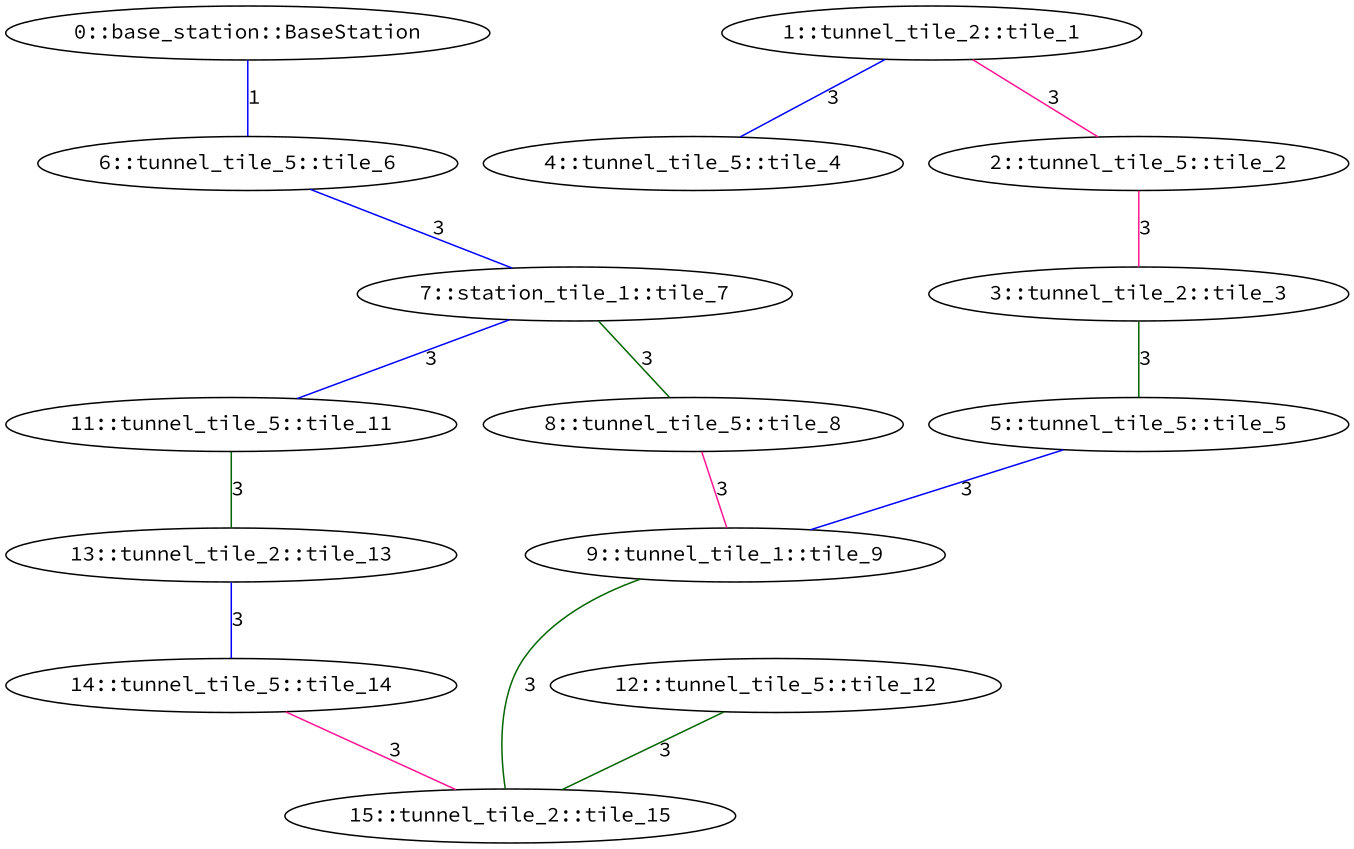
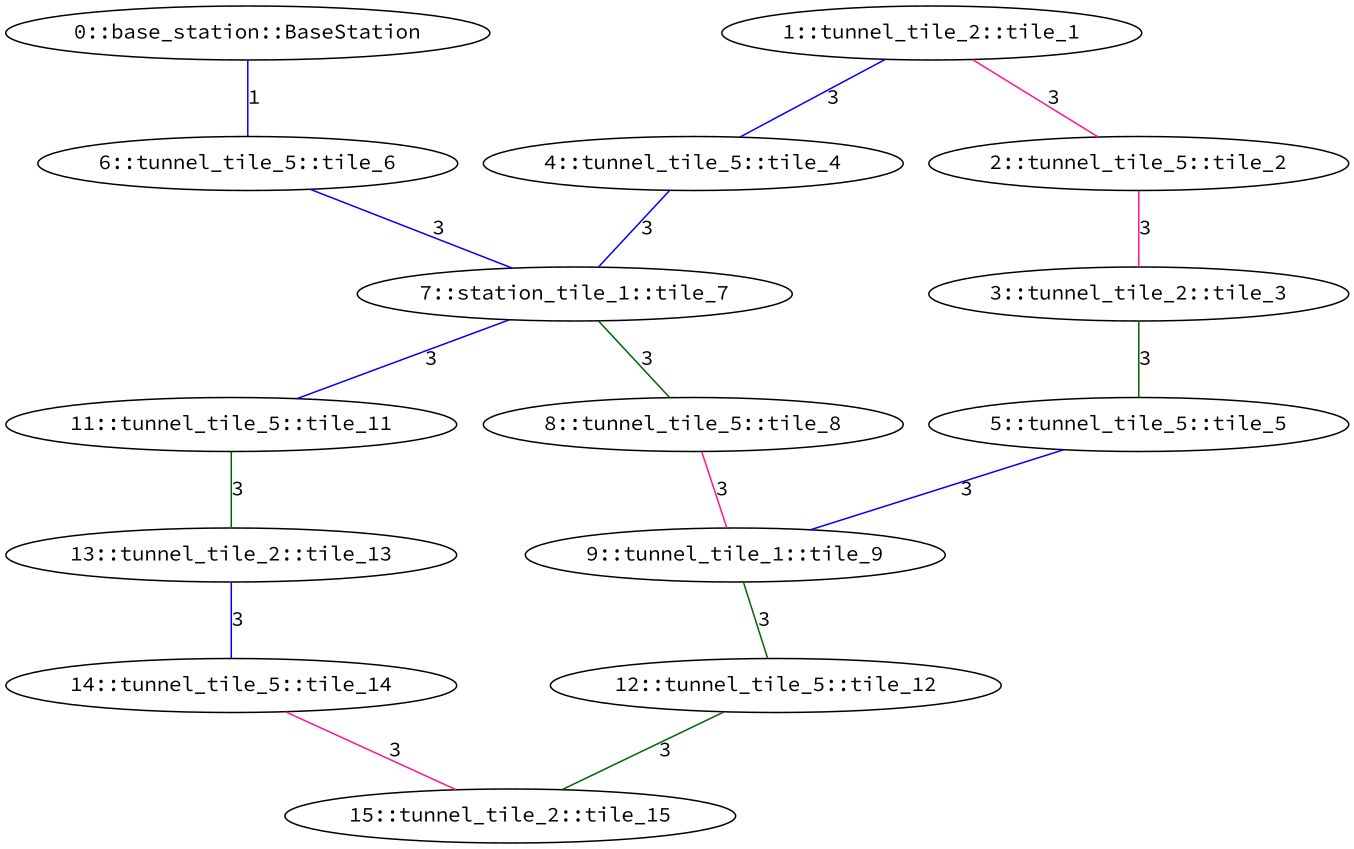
none -> (634, 229)
(527, 655) -> (756, 620)
